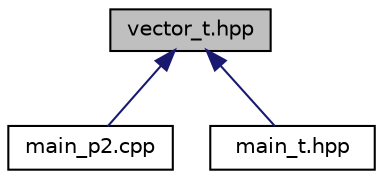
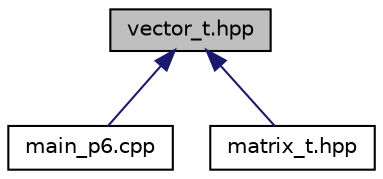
(91, 148) -> (91, 148)
(293, 148) -> (293, 148)
